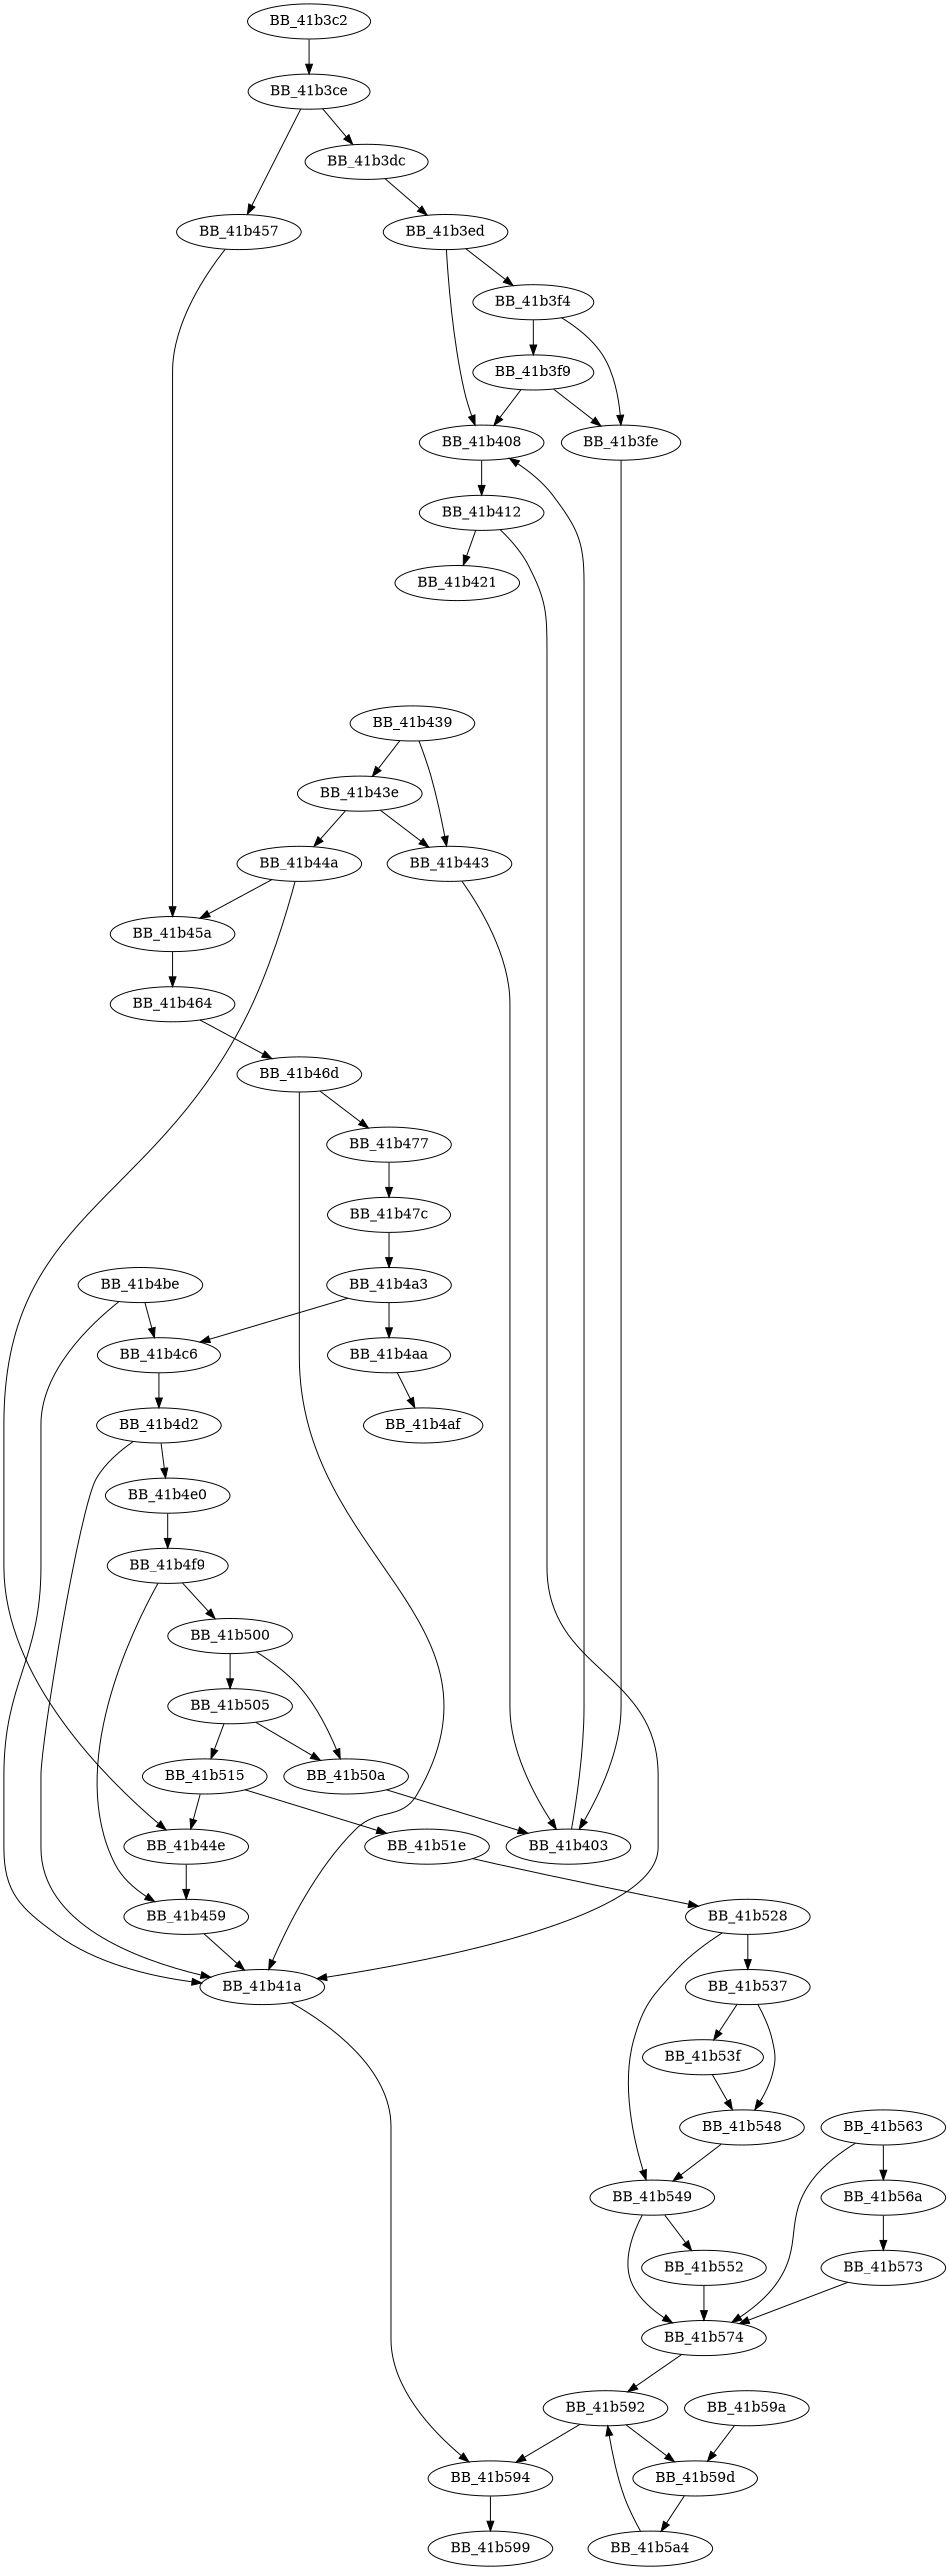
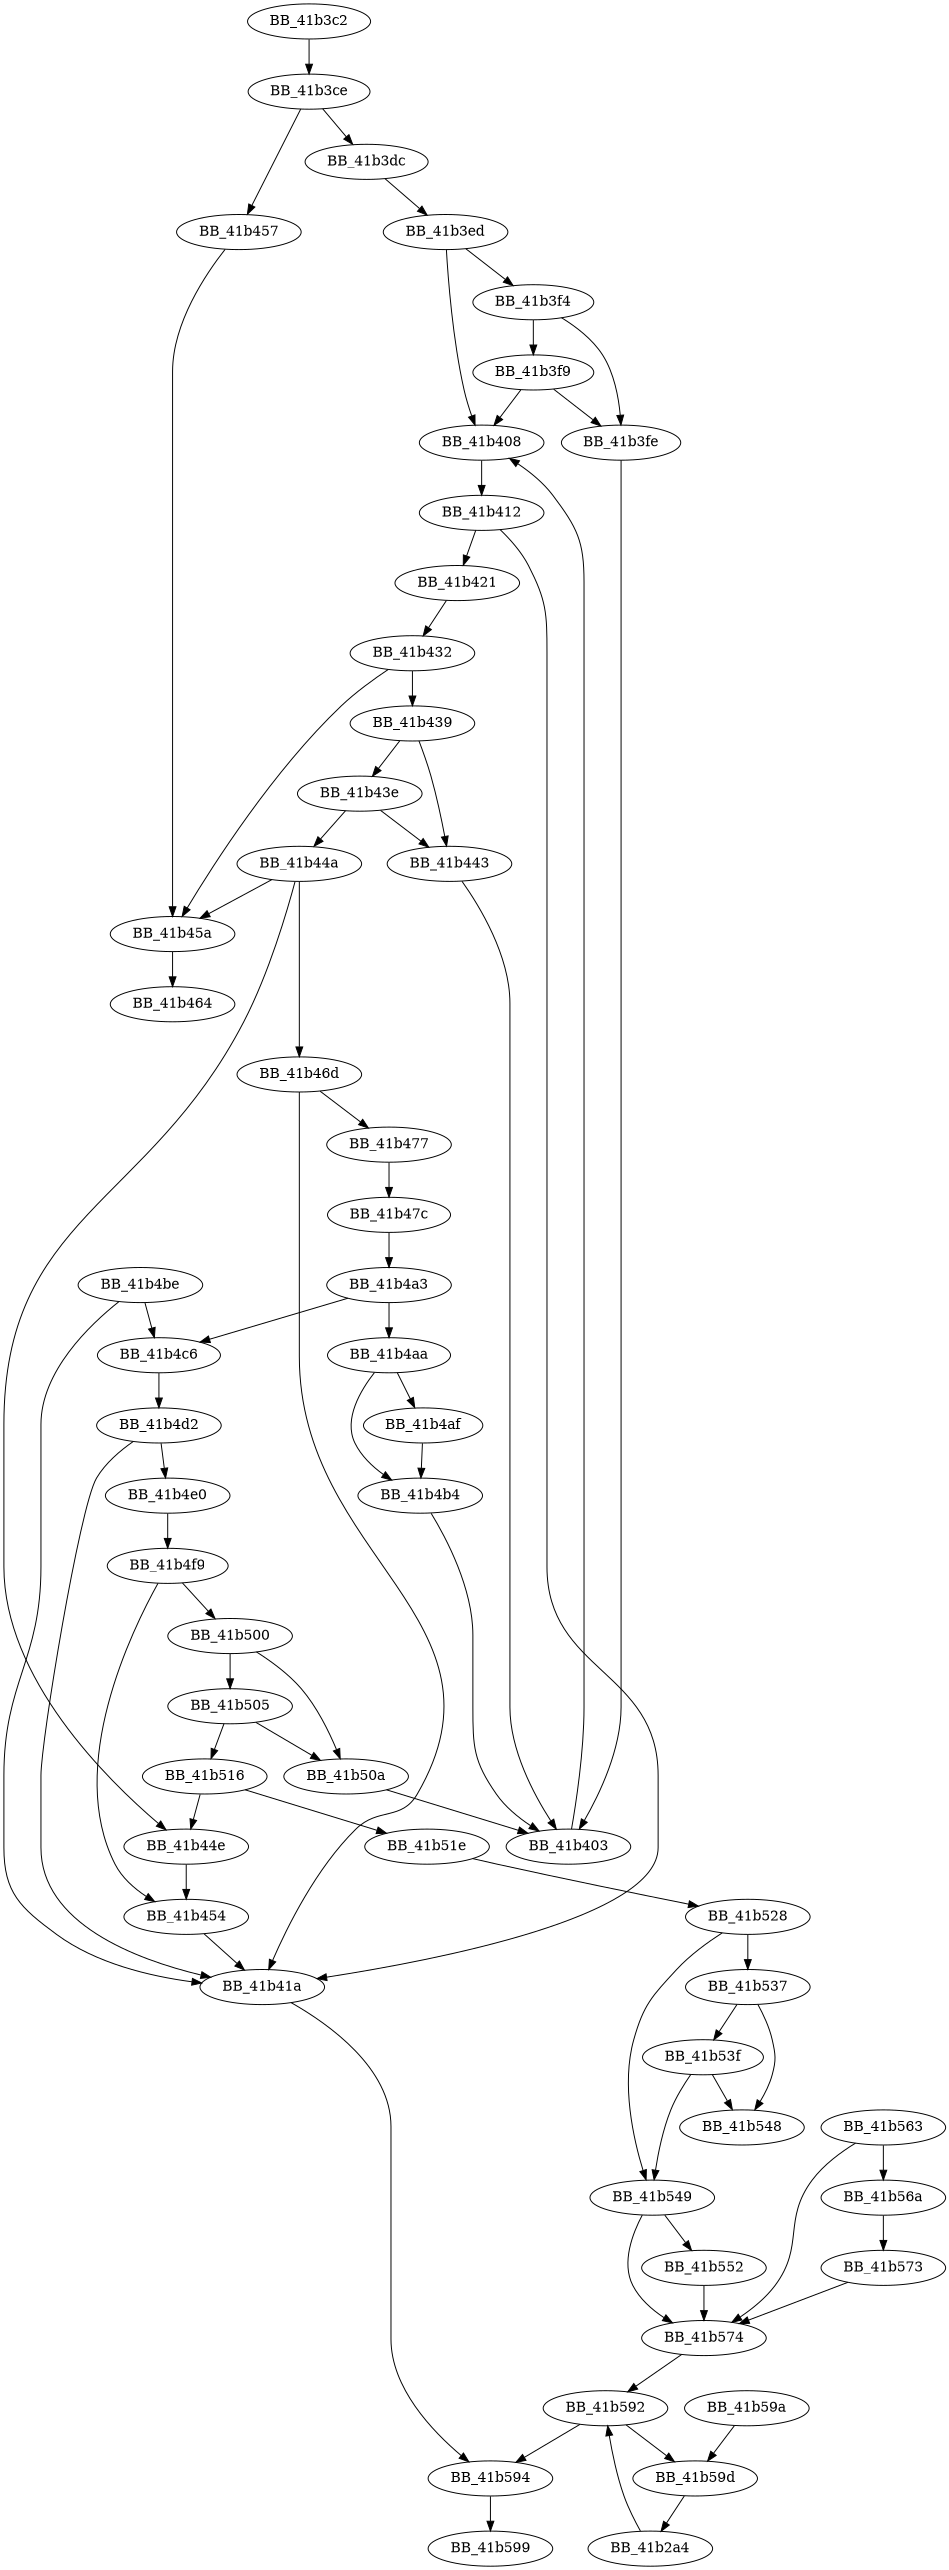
none -> (412, 653)
(228, 1035) -> (299, 964)
none -> (420, 1496)
(205, 1776) -> (205, 1776)
(186, 1917) -> (186, 1917)
(701, 2160) -> (667, 2120)
(650, 2549) -> (650, 2549)
